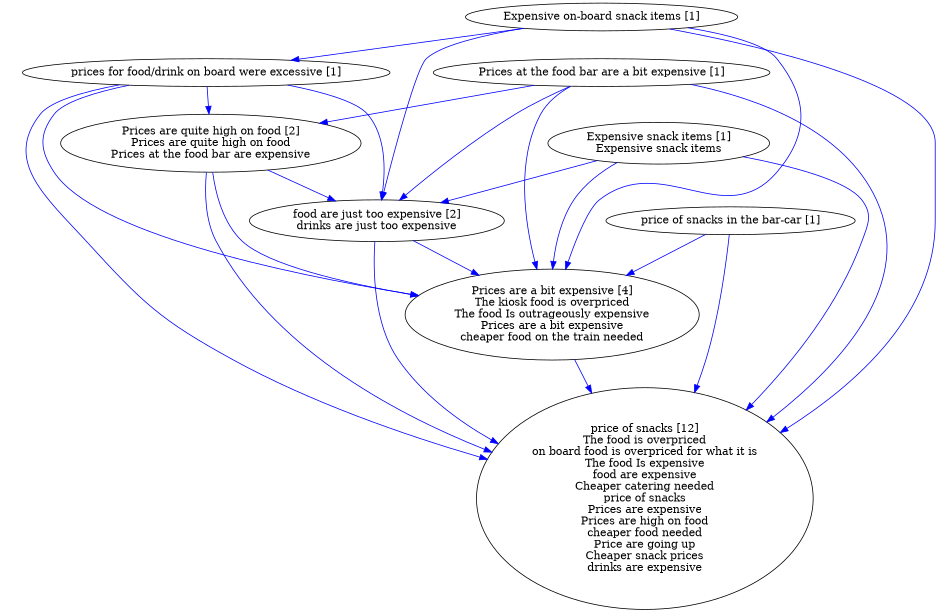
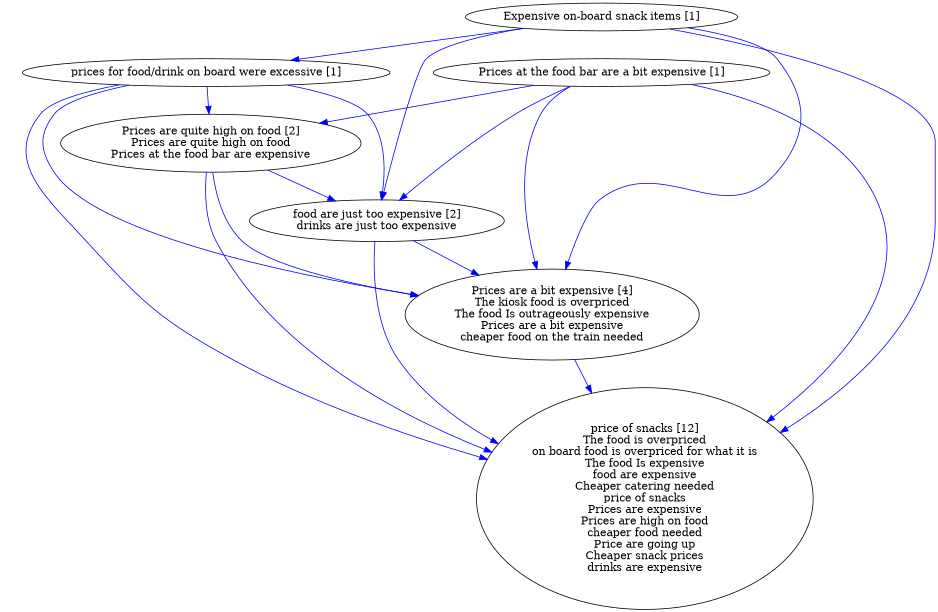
(659, 143) -> none
(731, 221) -> none
